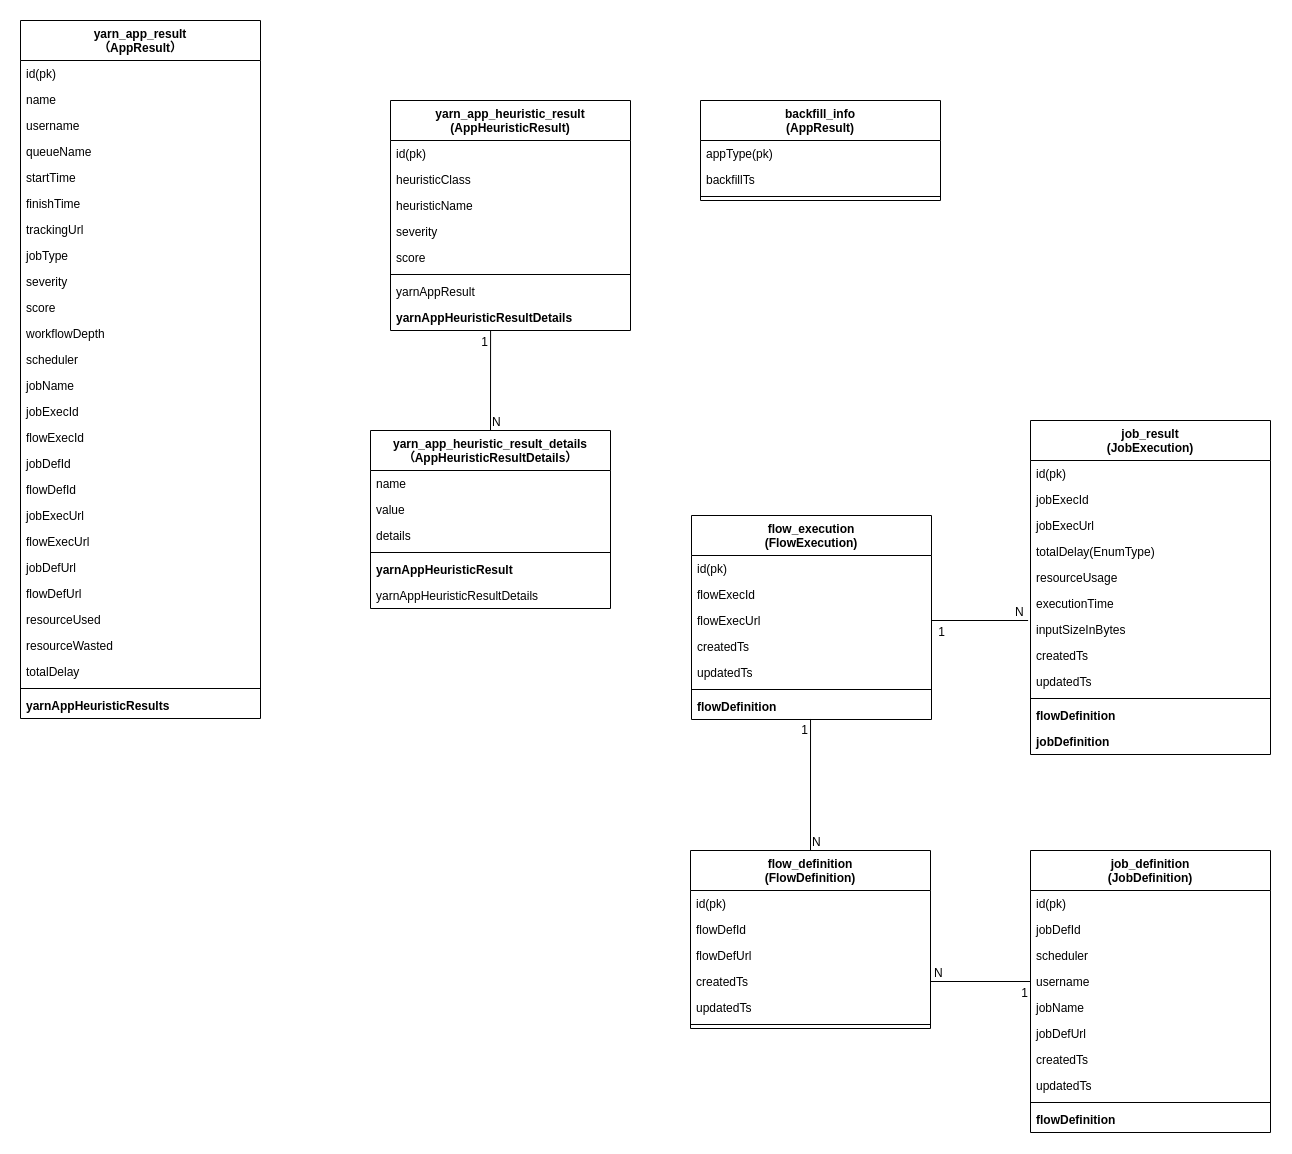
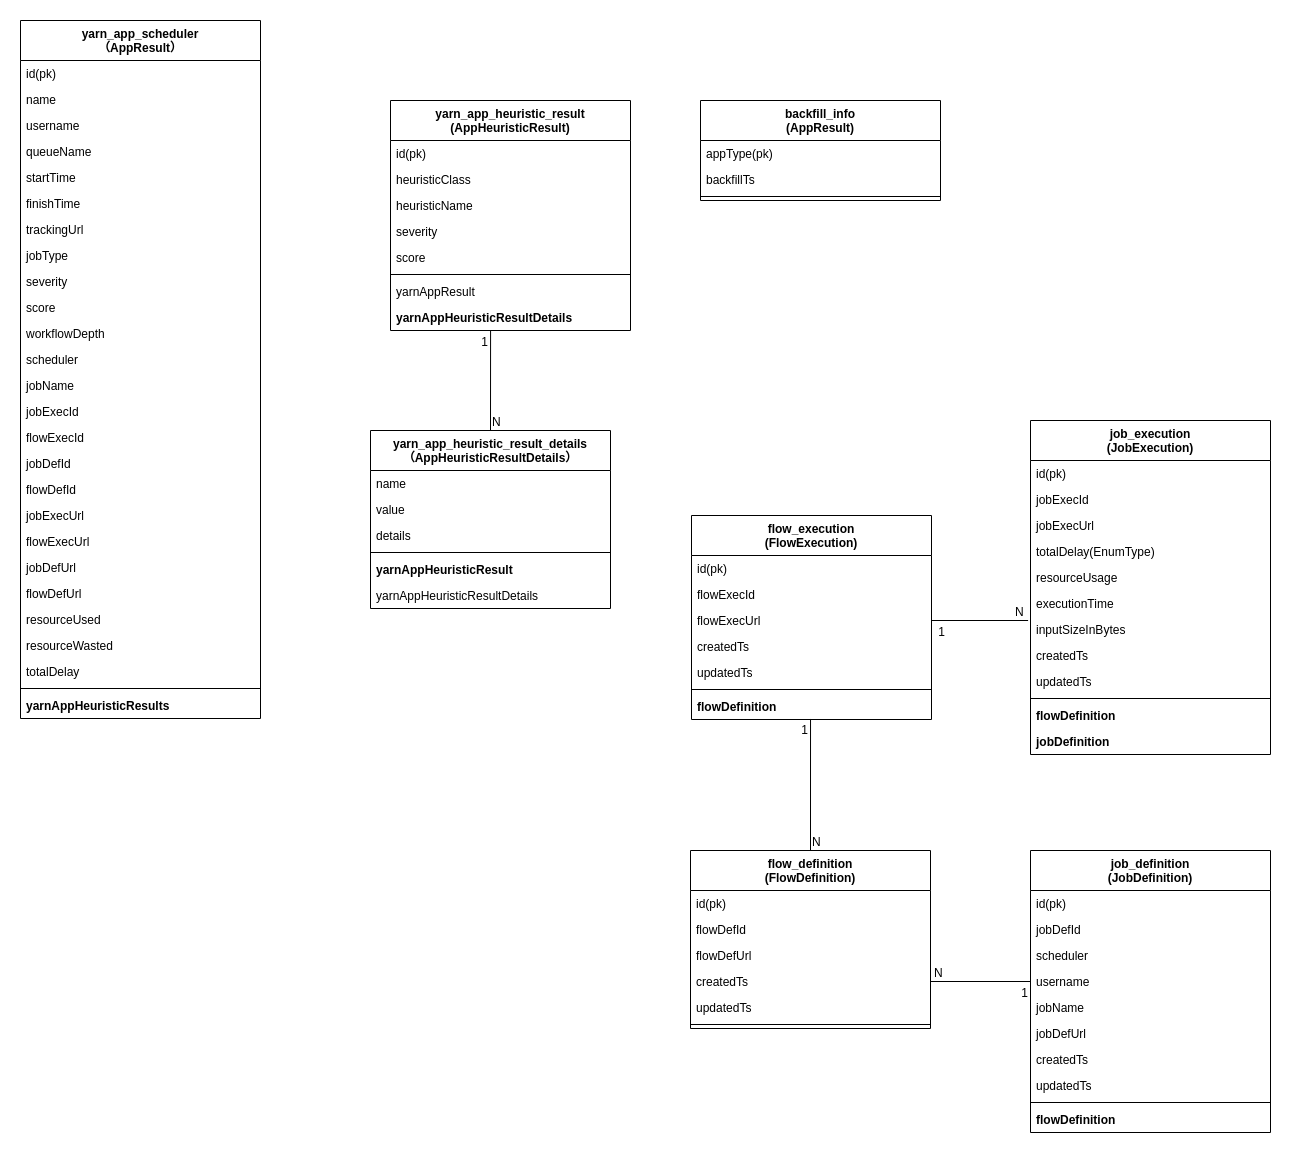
(140, 34) -> (140, 34)
(1150, 434) -> (1150, 434)
